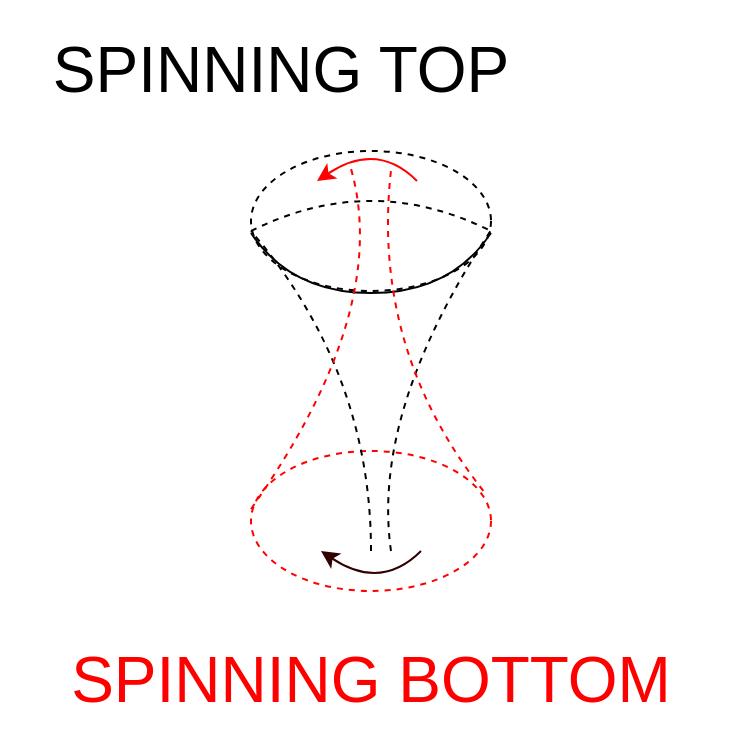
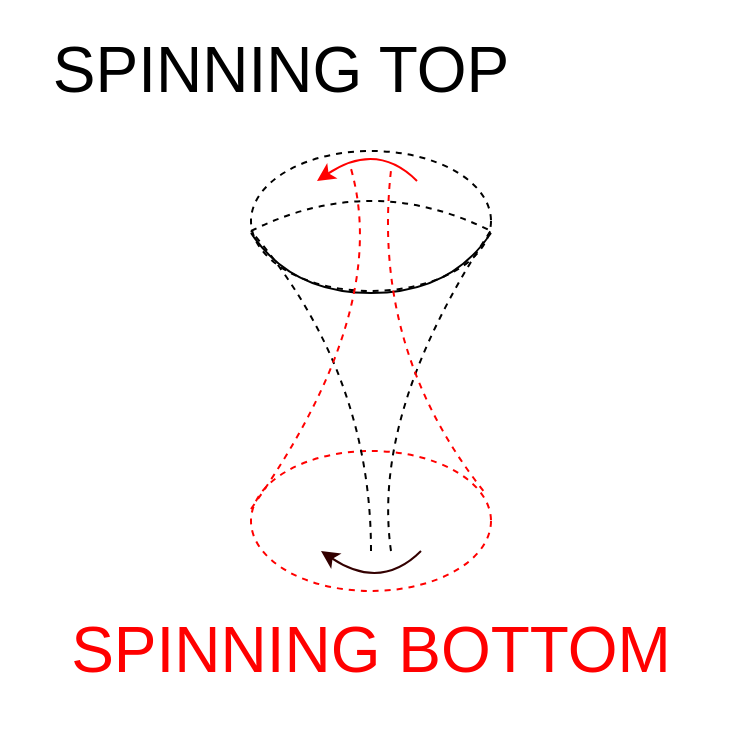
(371, 681) -> (371, 651)
